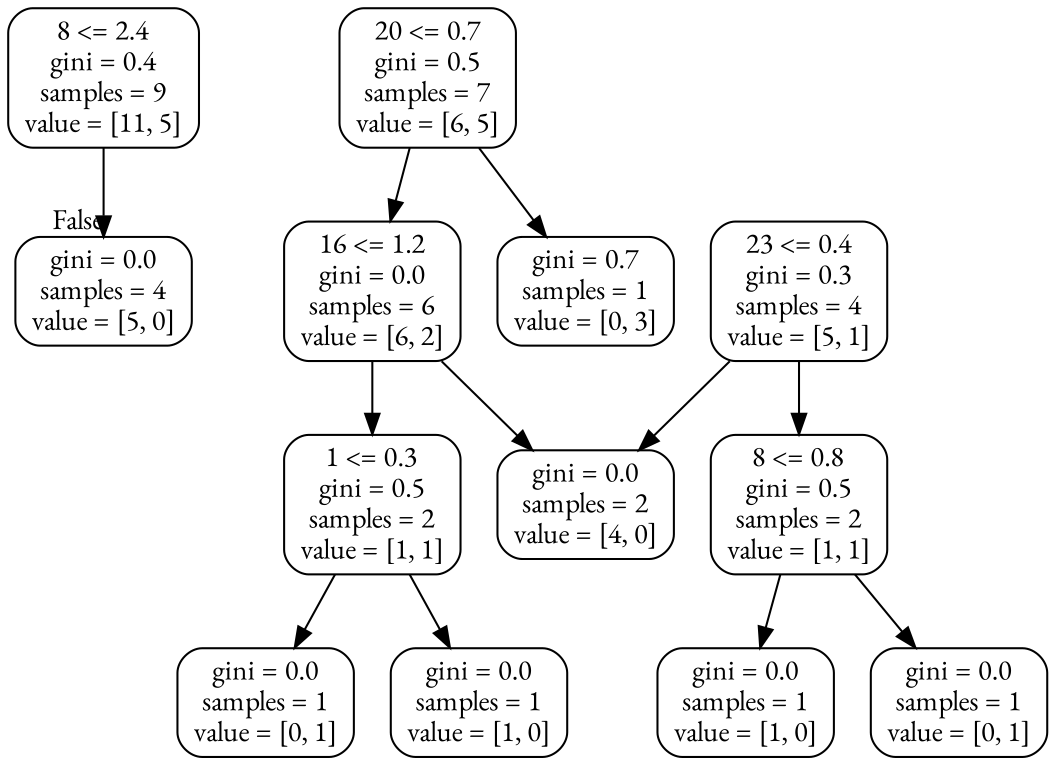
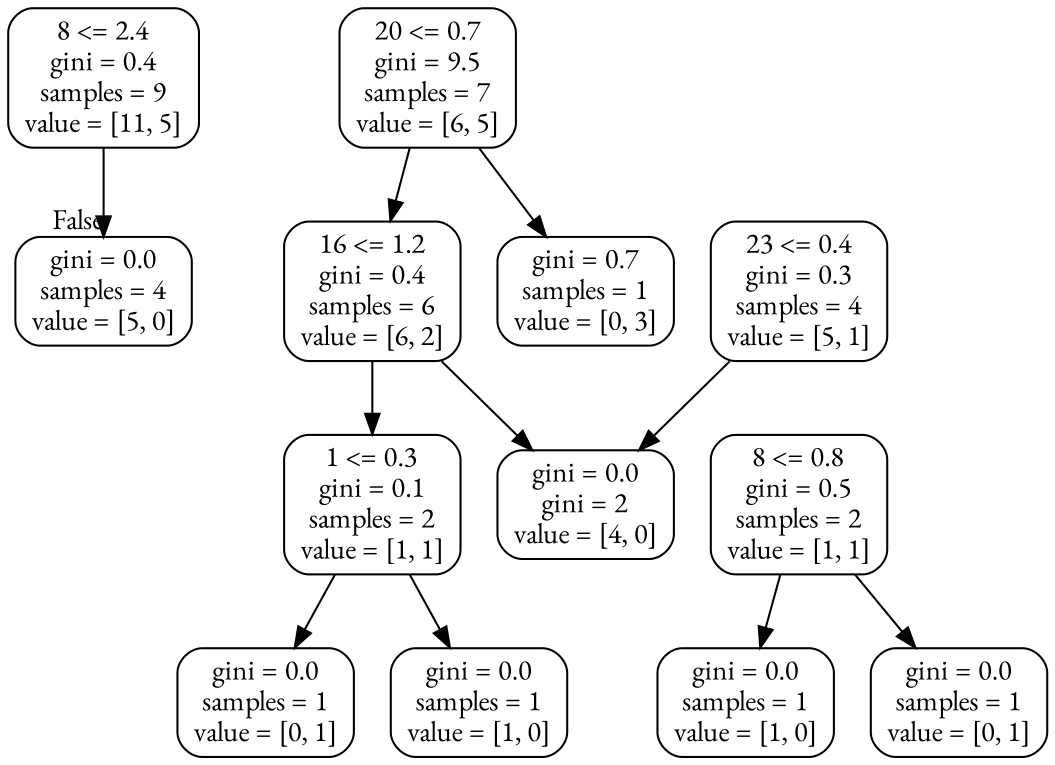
(428, 78) -> (428, 78)
(372, 291) -> (372, 291)
(799, 387) -> none
(372, 505) -> (372, 505)
(586, 505) -> (586, 505)
